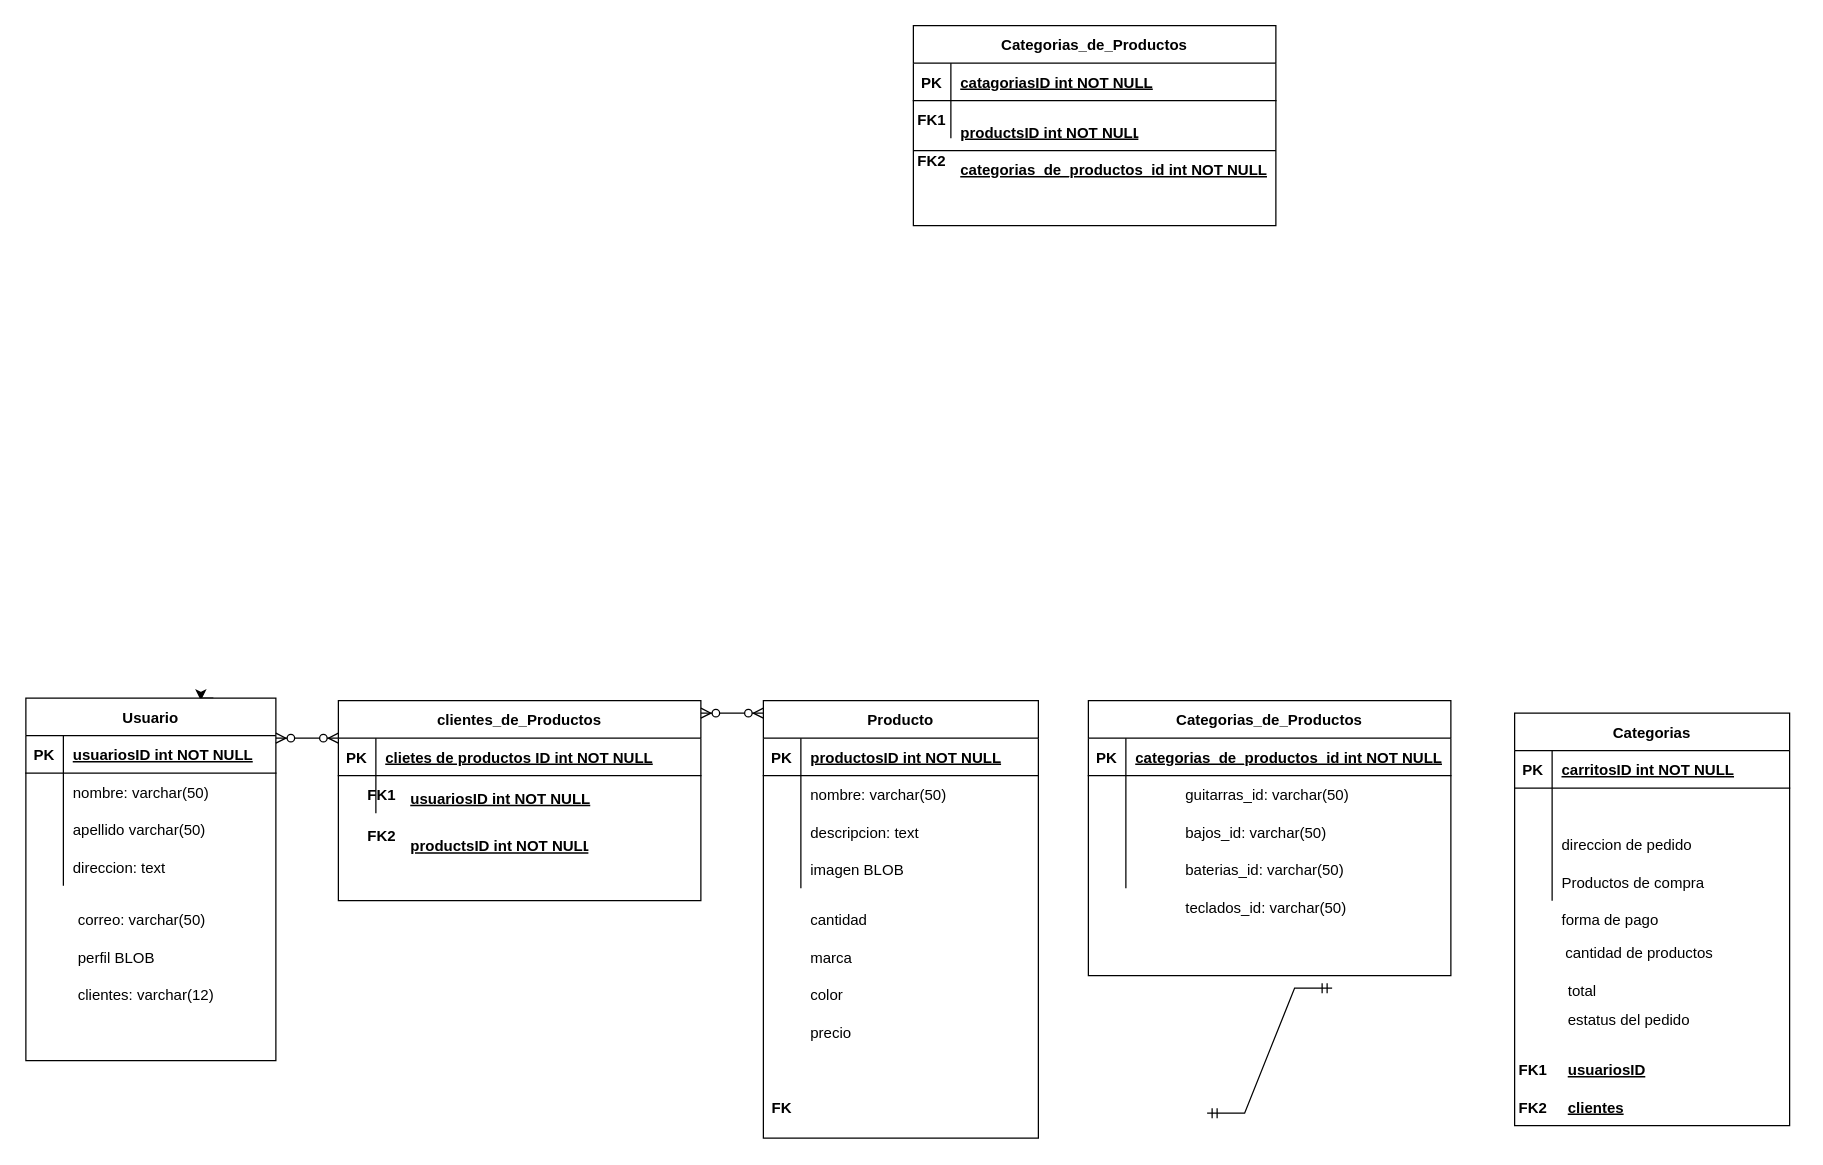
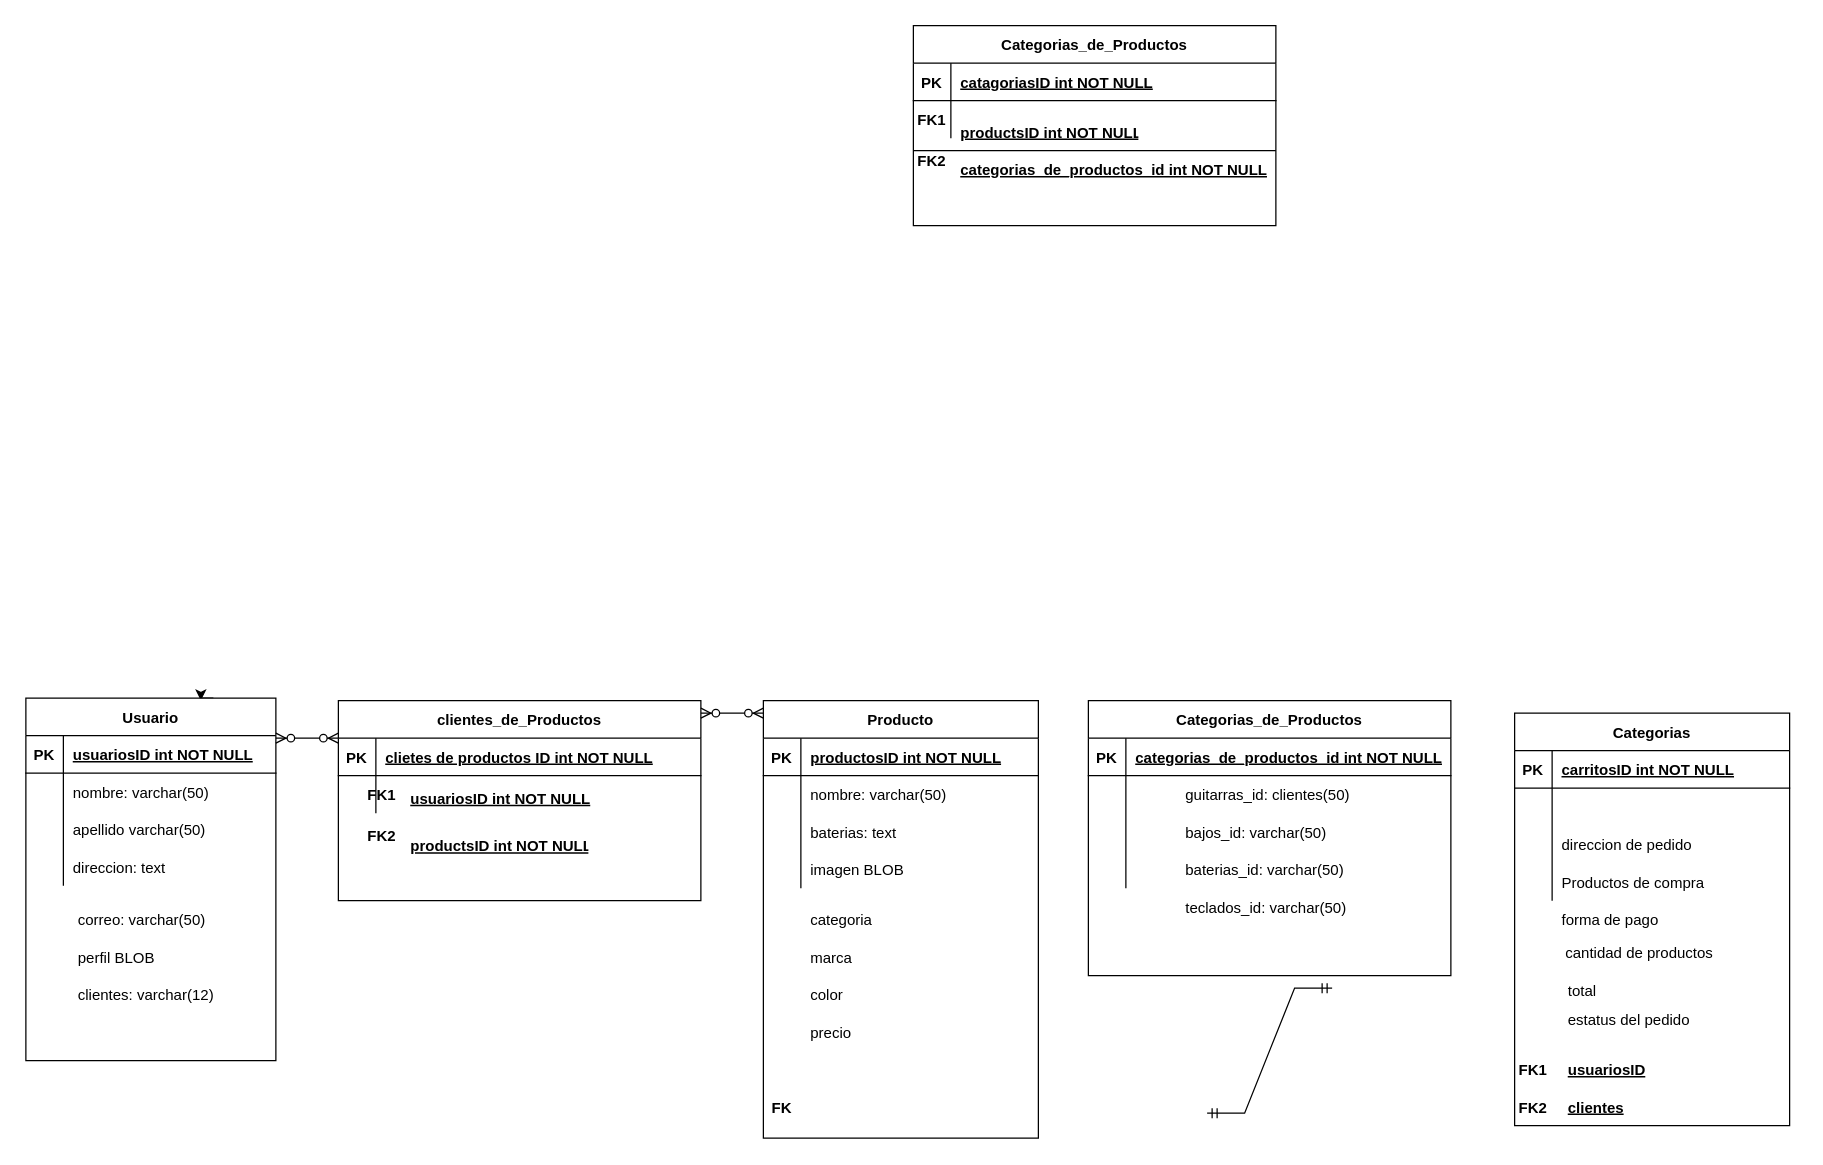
(1282, 795) -> (1283, 795)
(874, 833) -> (863, 833)
(842, 920) -> (846, 920)
